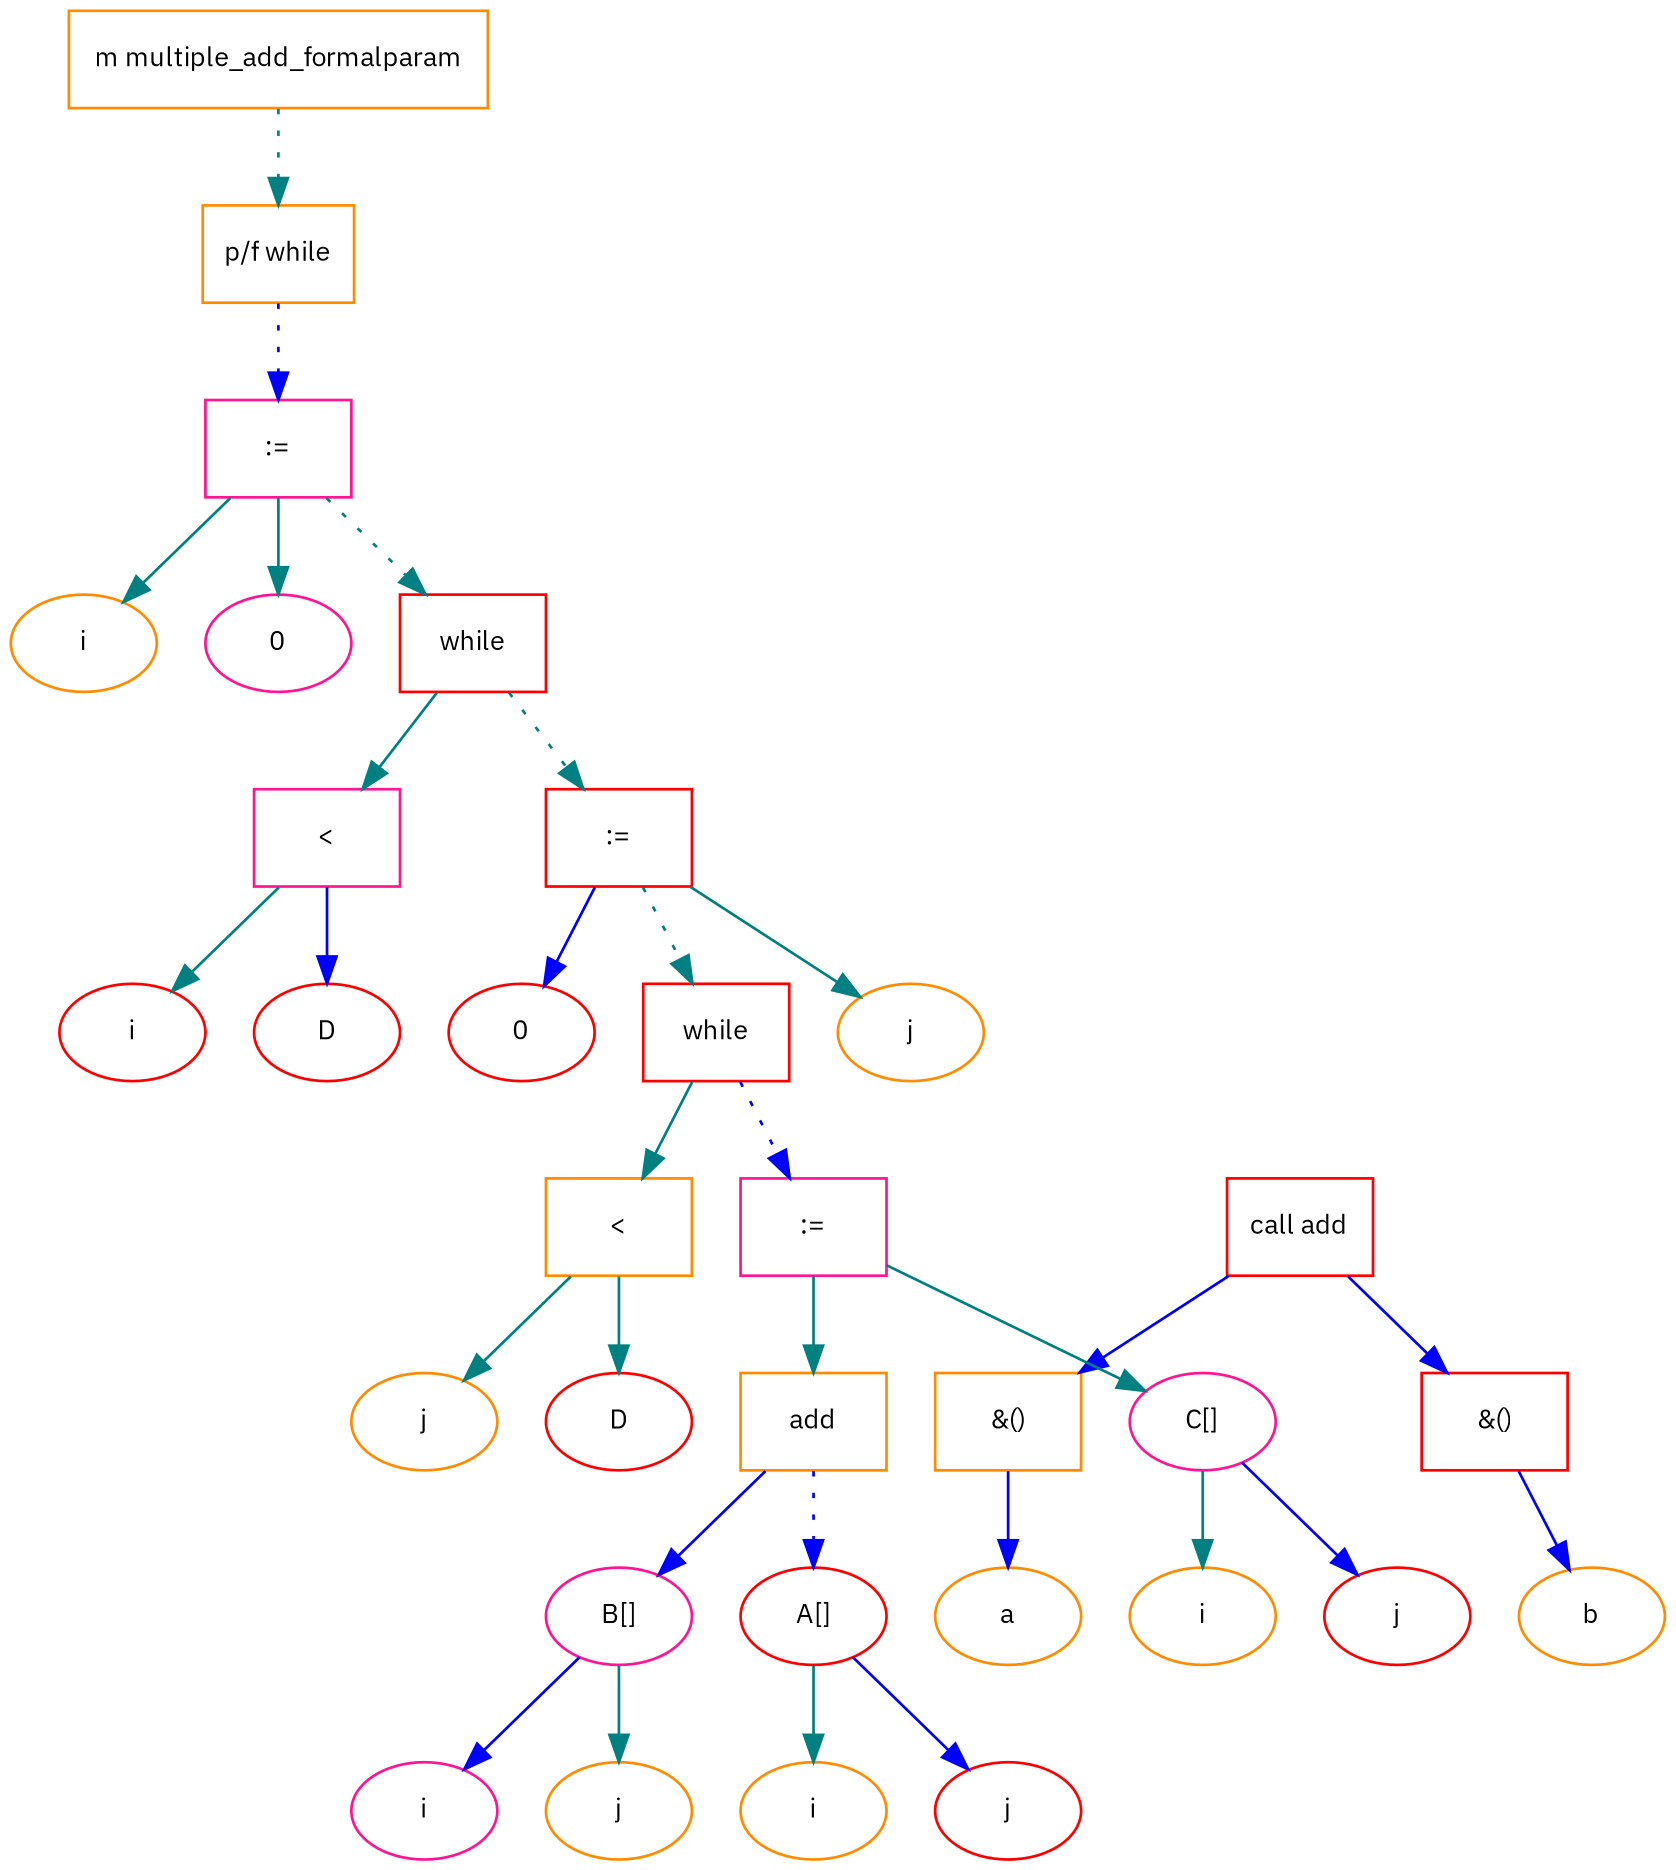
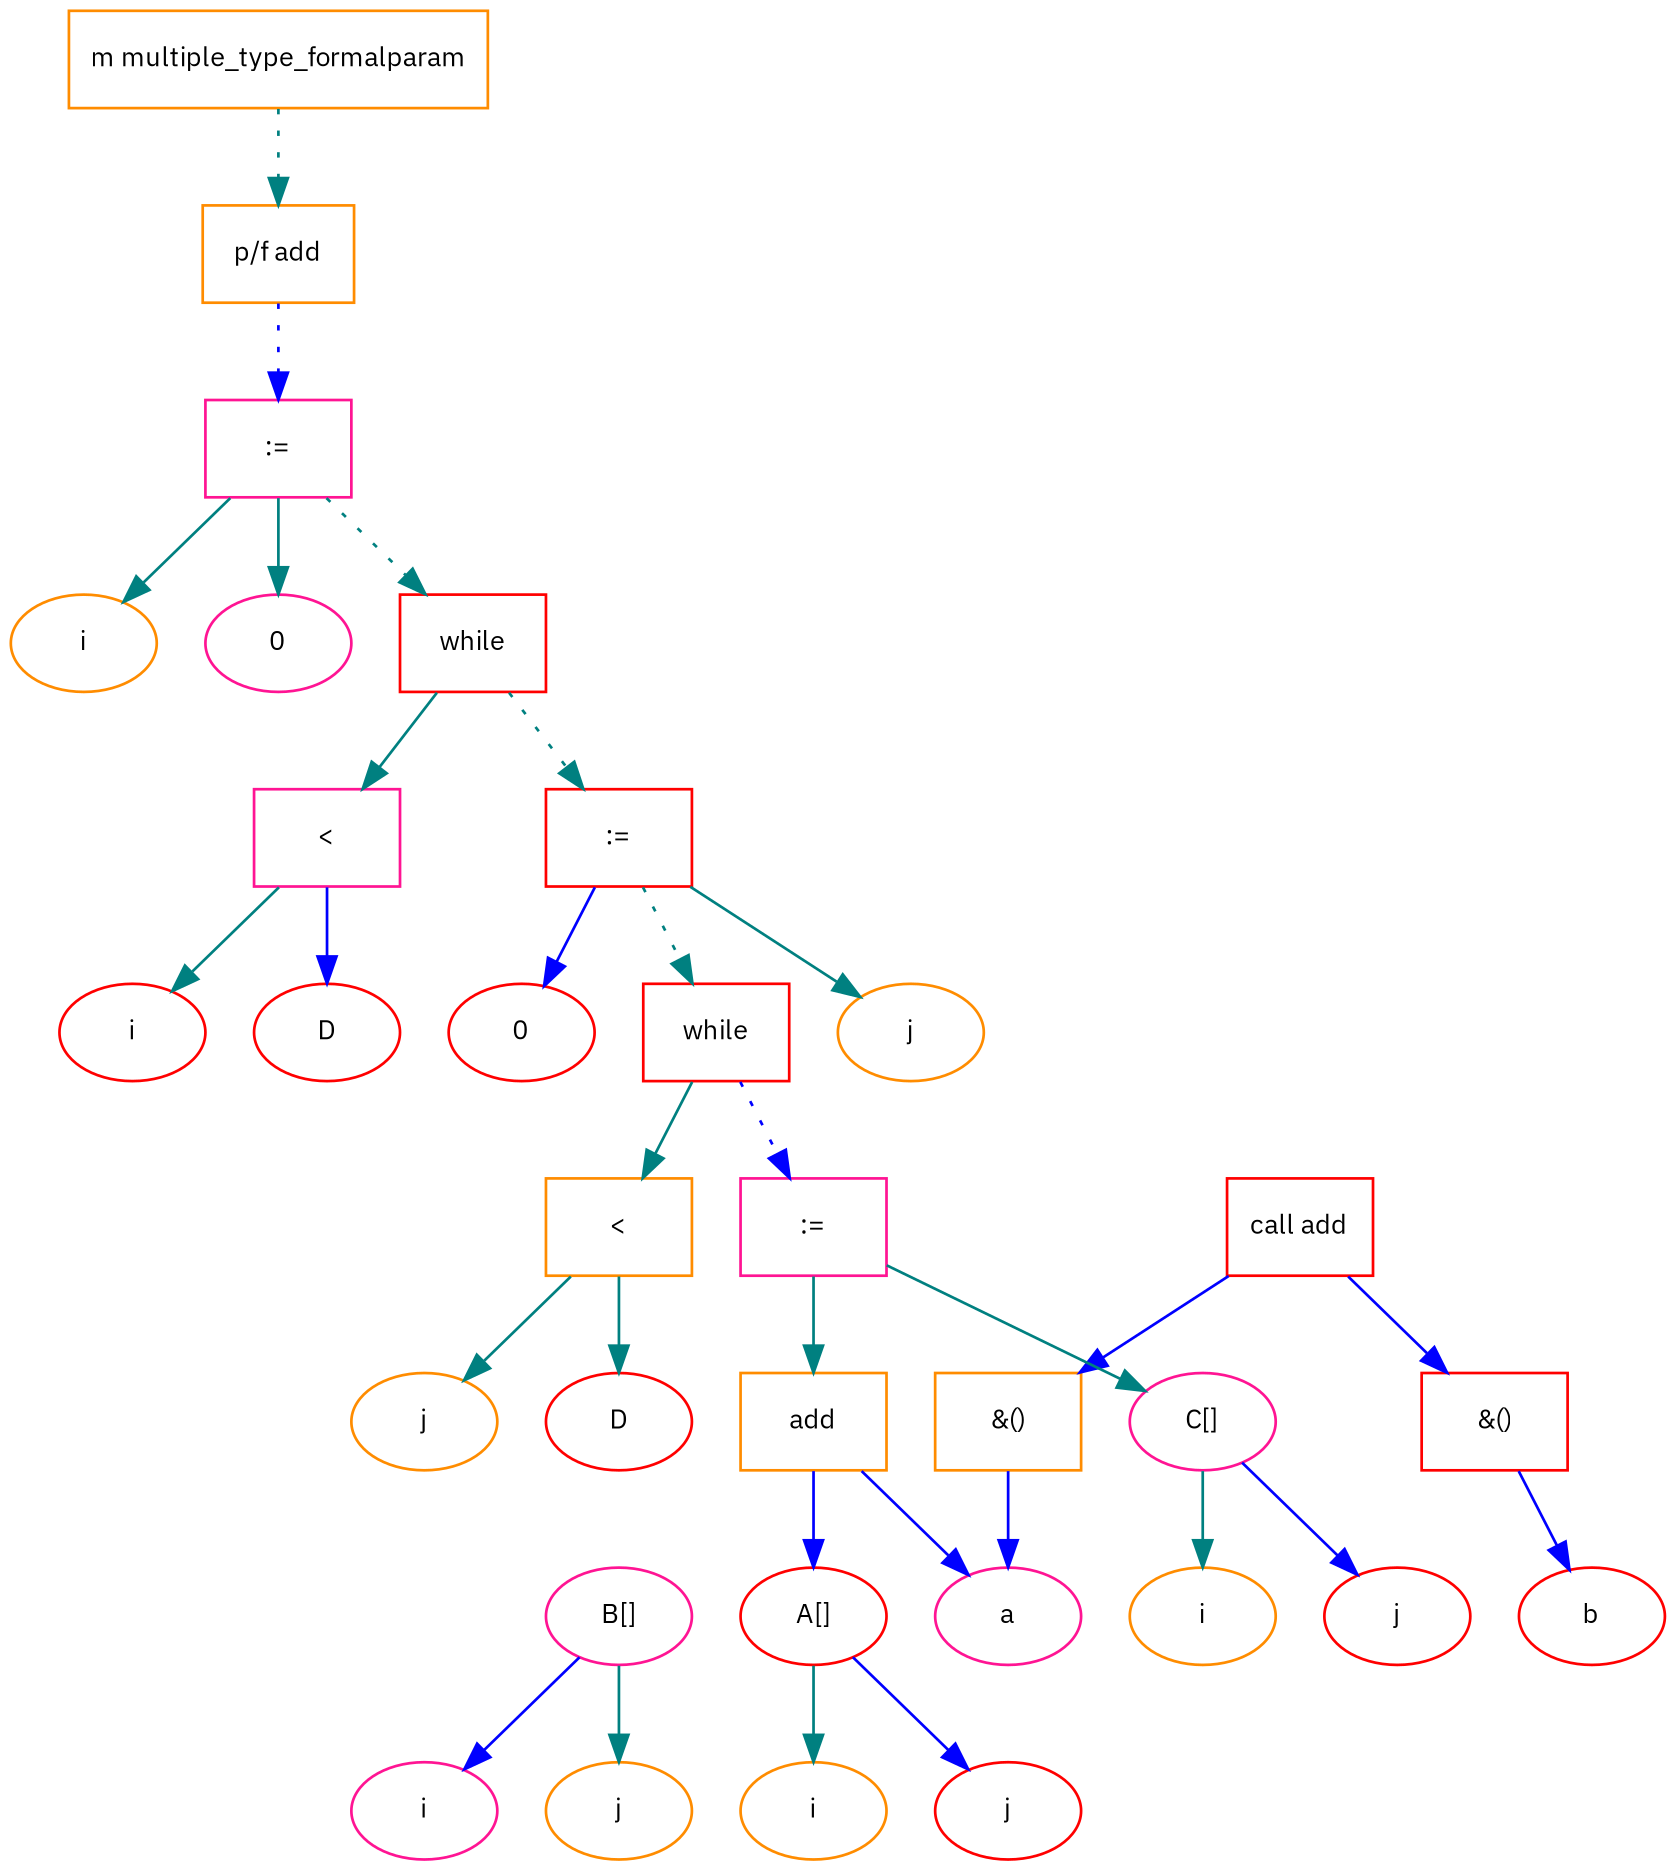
(278, 59) -> (278, 59)
(278, 254) -> (278, 254)
(814, 1506) -> (814, 1506)
(722, 1513) -> (905, 1513)
(1008, 1616) -> (1008, 1616)
(1592, 1616) -> (1592, 1616)
